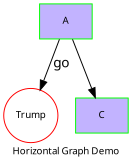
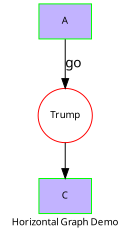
(82, 64) -> (65, 156)
